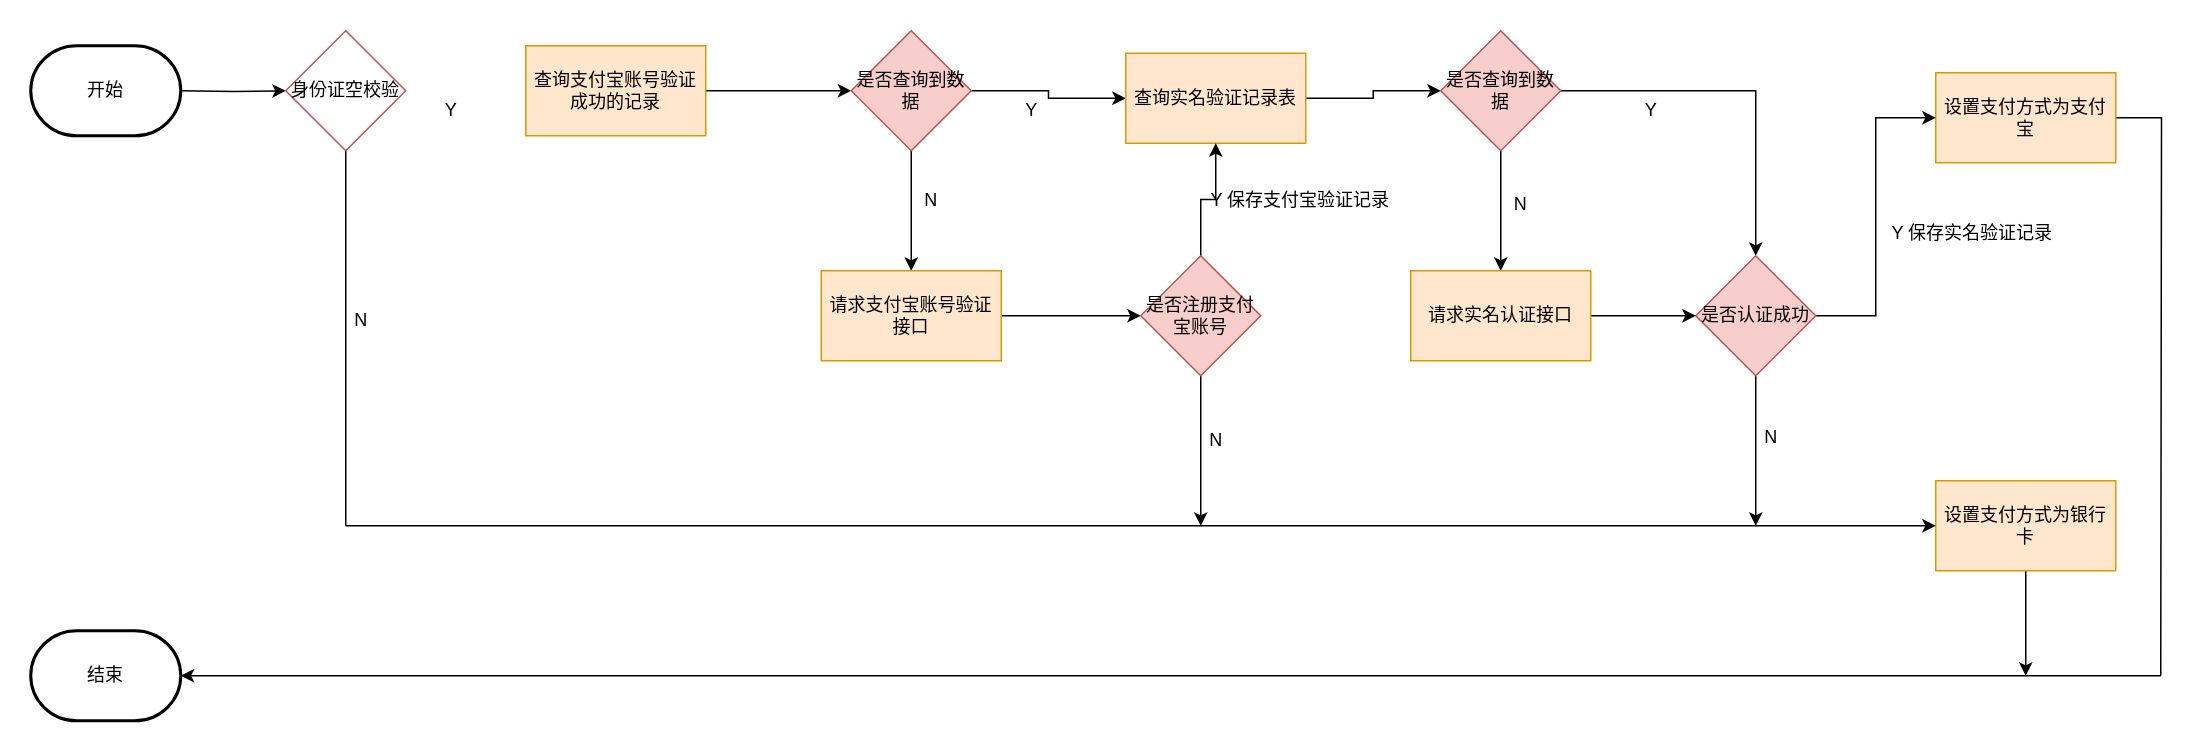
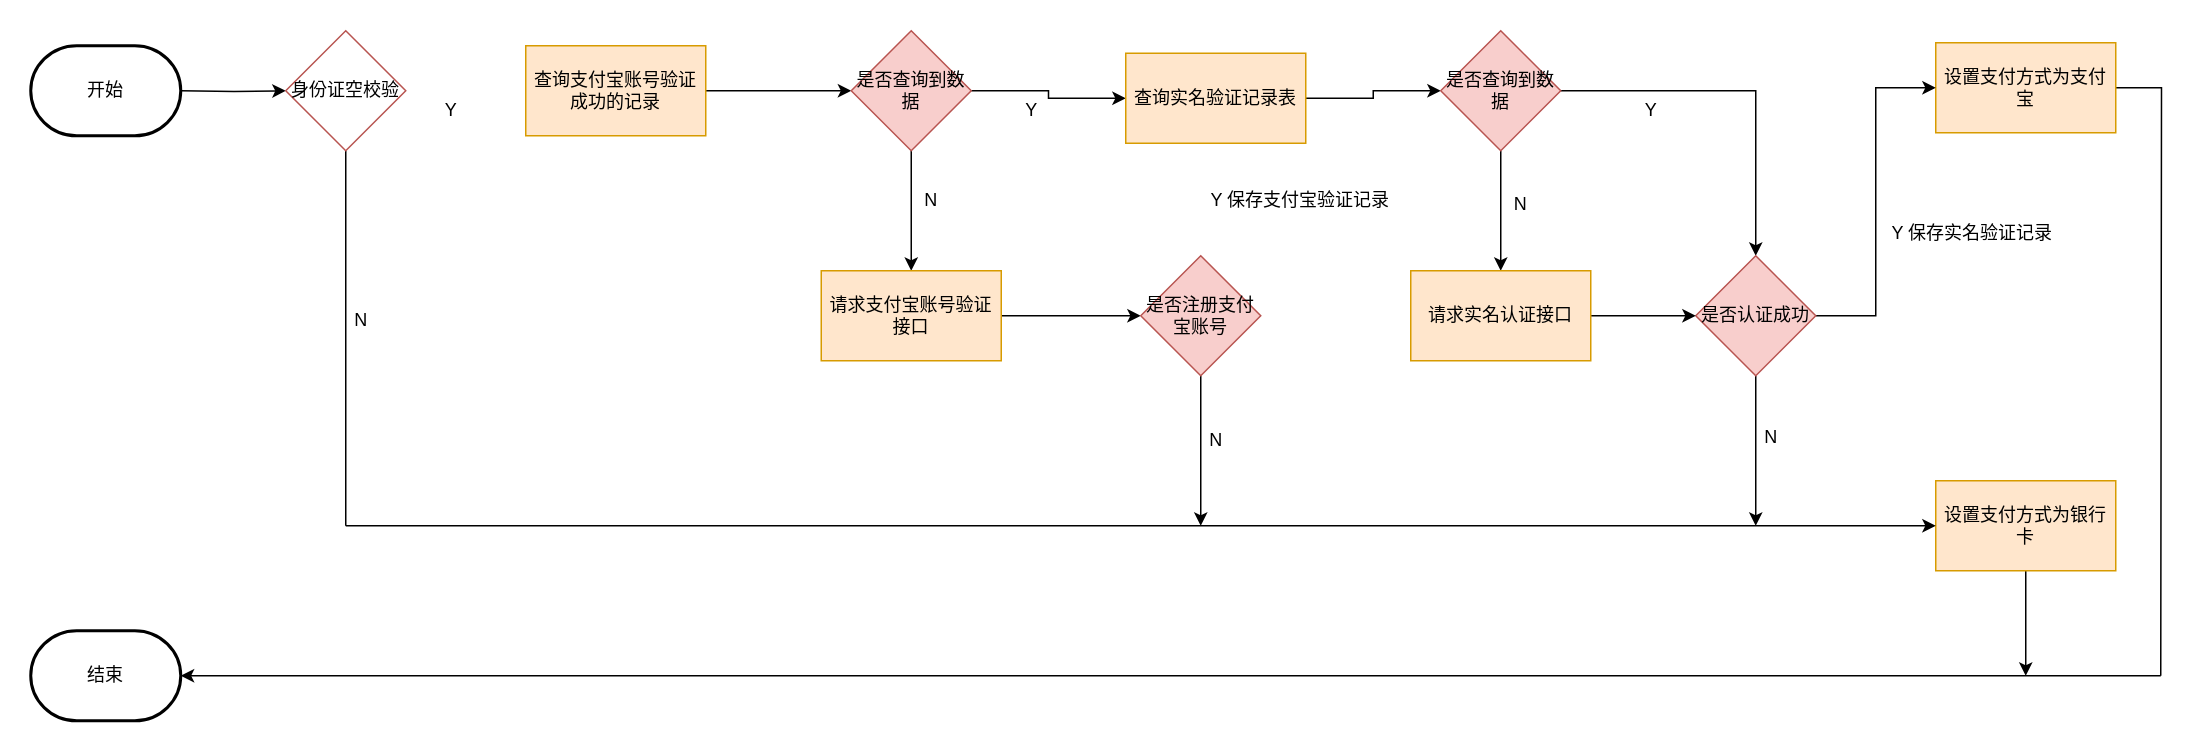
(2026, 118) -> (2026, 88)
(1203, 200) -> none
